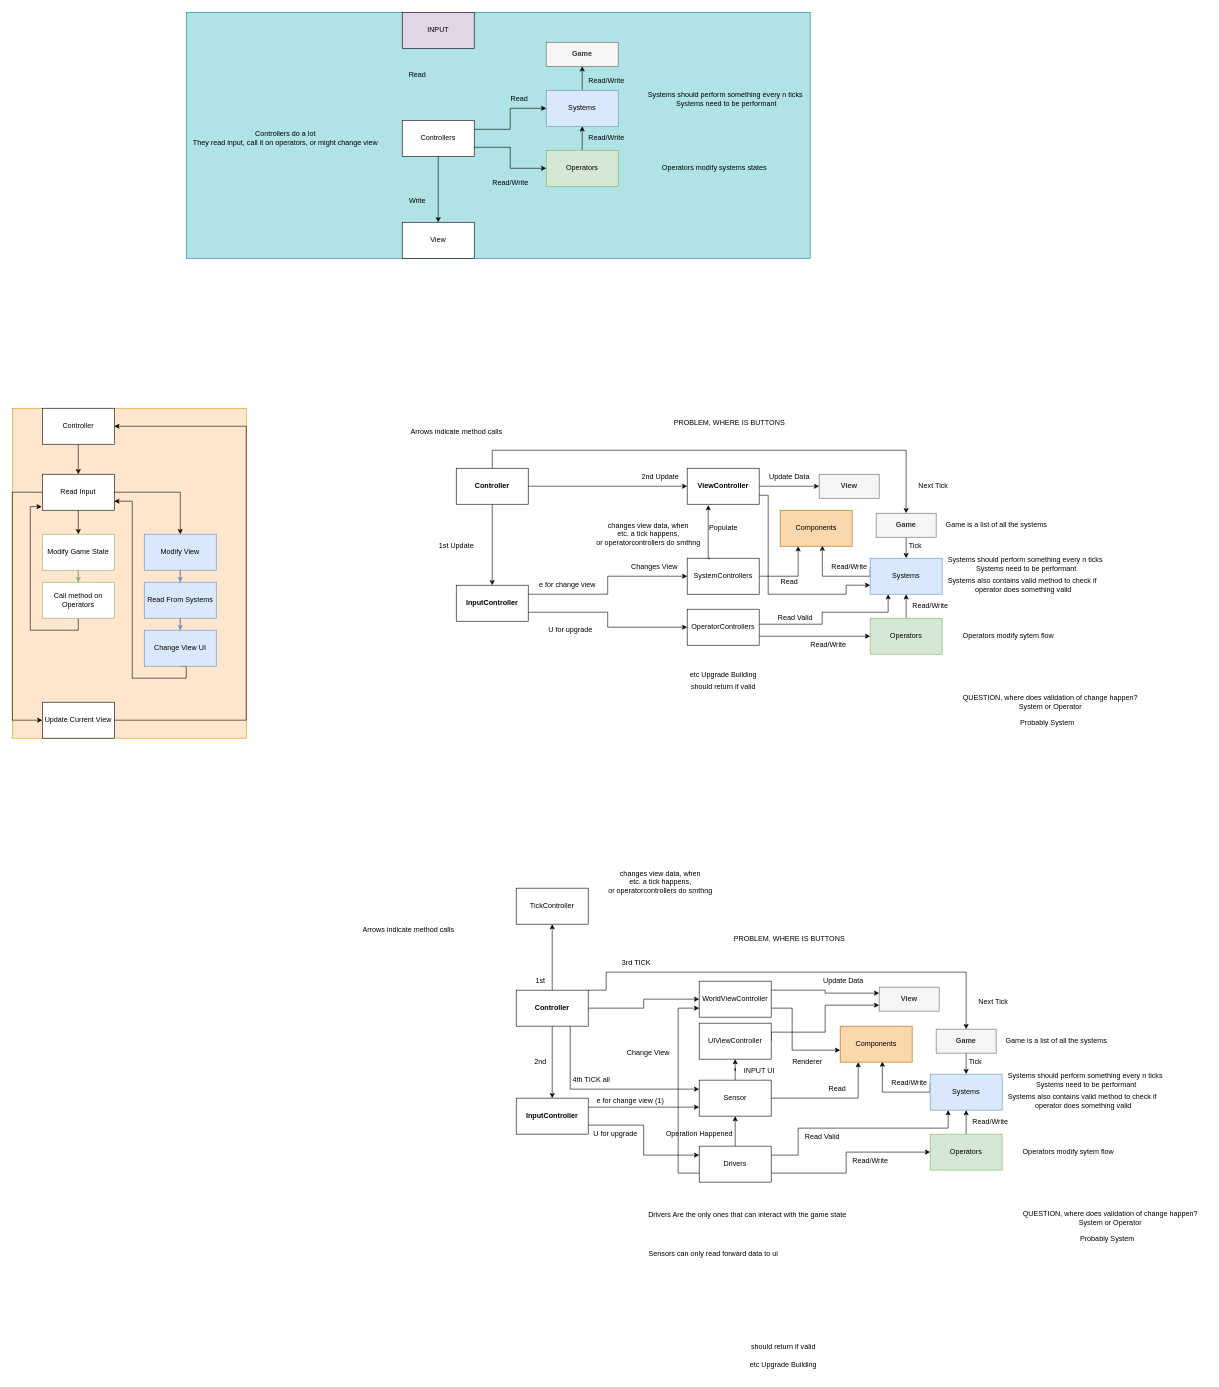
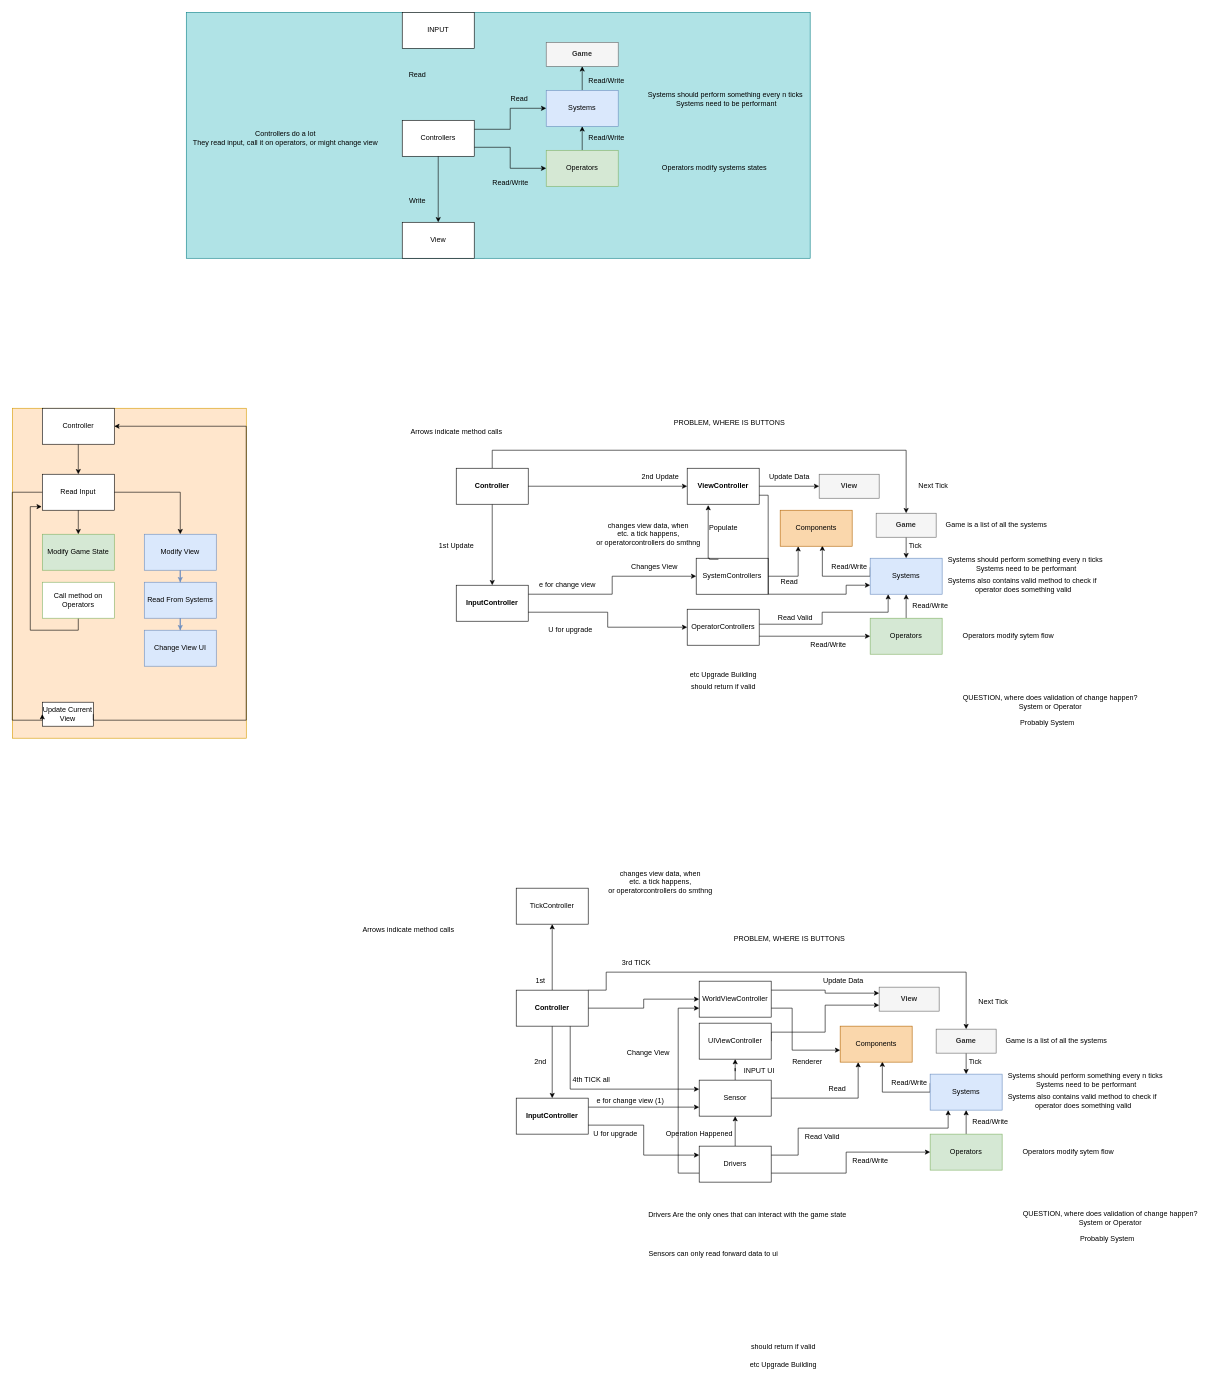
(438, 30) -> (438, 30)
(78, 552) -> (78, 552)
(723, 576) -> (732, 576)
(78, 578) -> none
(132, 678) -> none
(78, 720) -> (68, 714)
